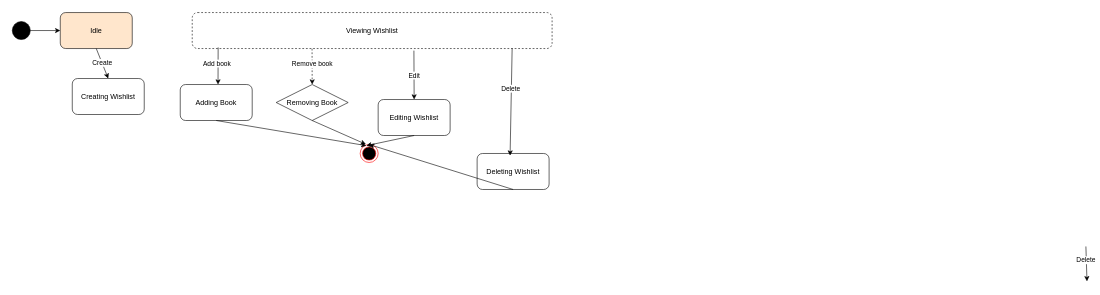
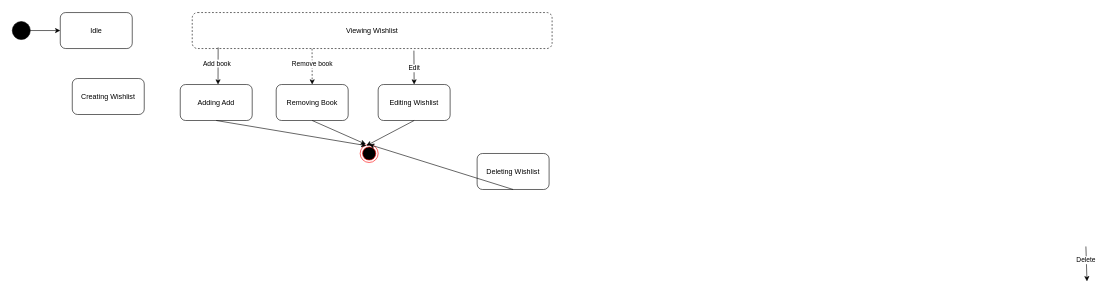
(96, 30) -> (96, 30)
(102, 62) -> none
(216, 102) -> (216, 102)
(312, 102) -> (312, 102)
(414, 117) -> (414, 102)
(511, 138) -> none
